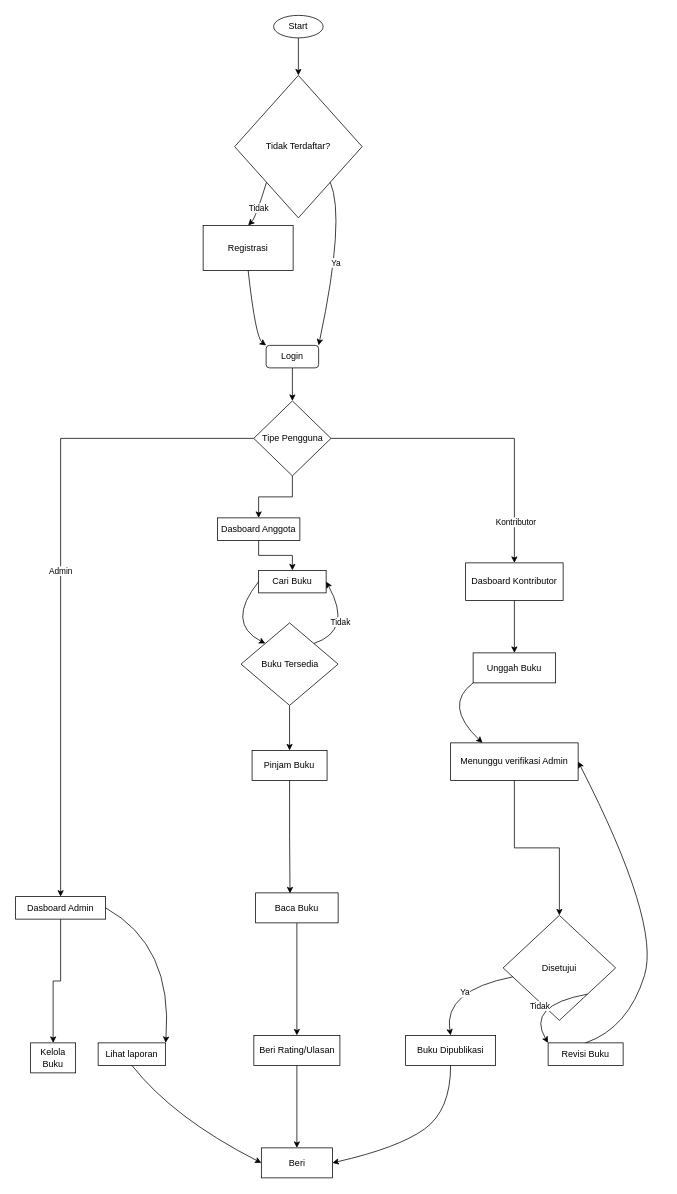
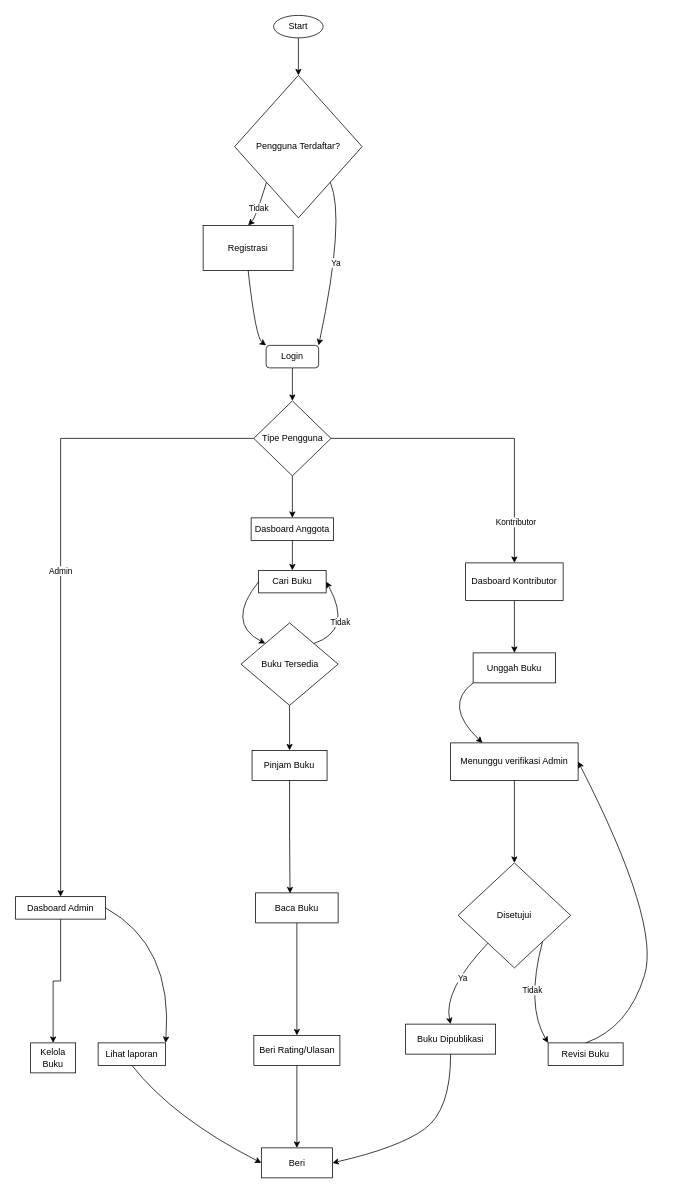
(298, 147) -> (298, 147)
(258, 529) -> (292, 529)
(559, 968) -> (514, 915)
(450, 1050) -> (450, 1039)
